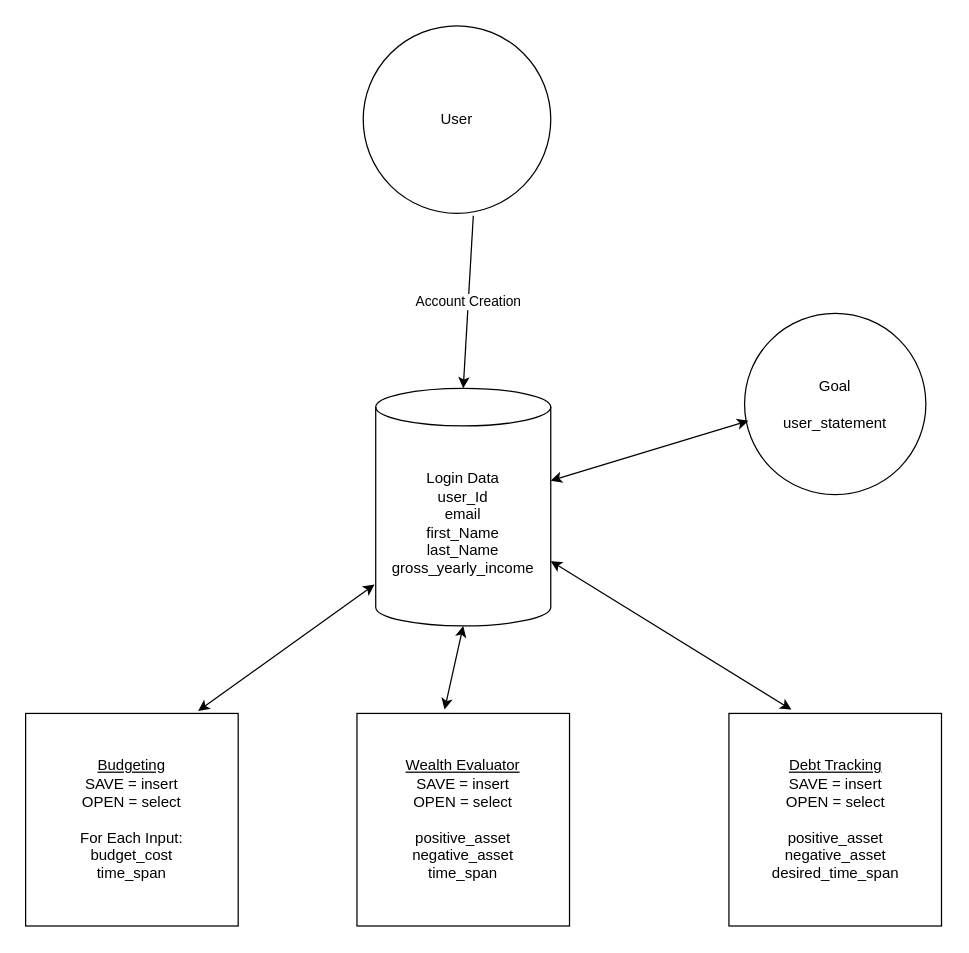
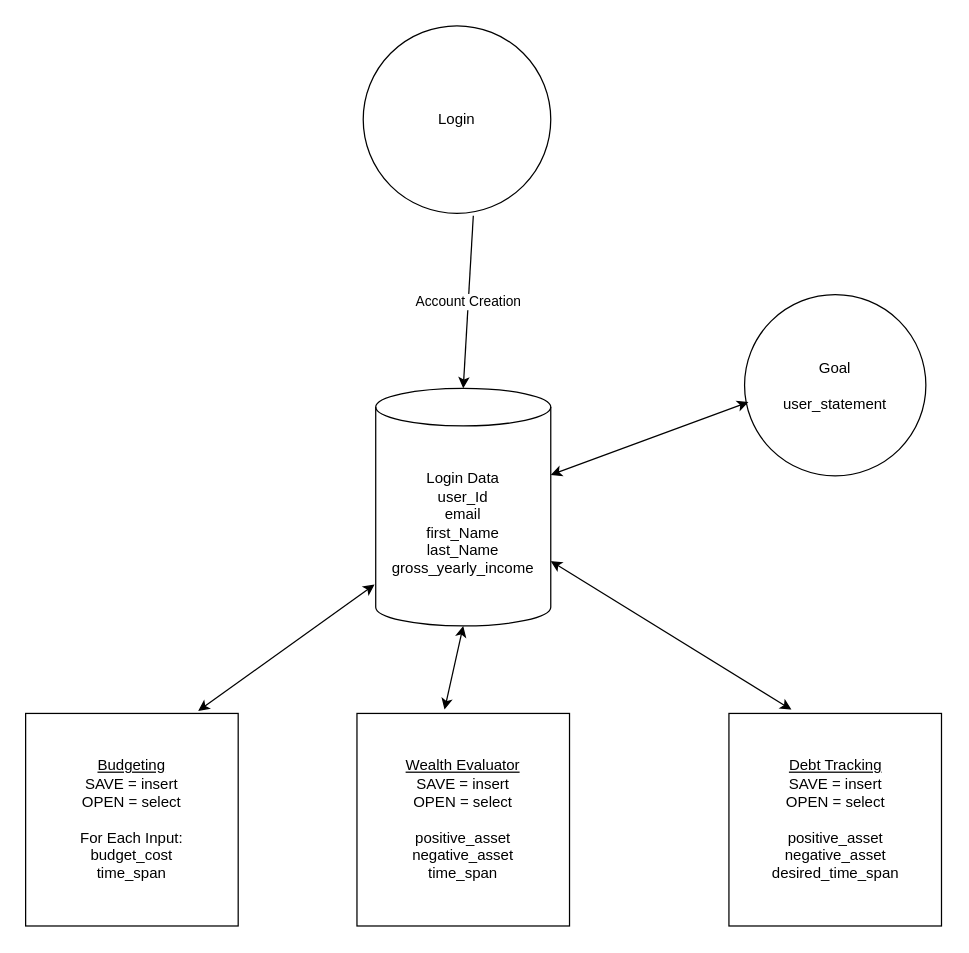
(457, 119) -> (457, 119)
(835, 404) -> (835, 385)
